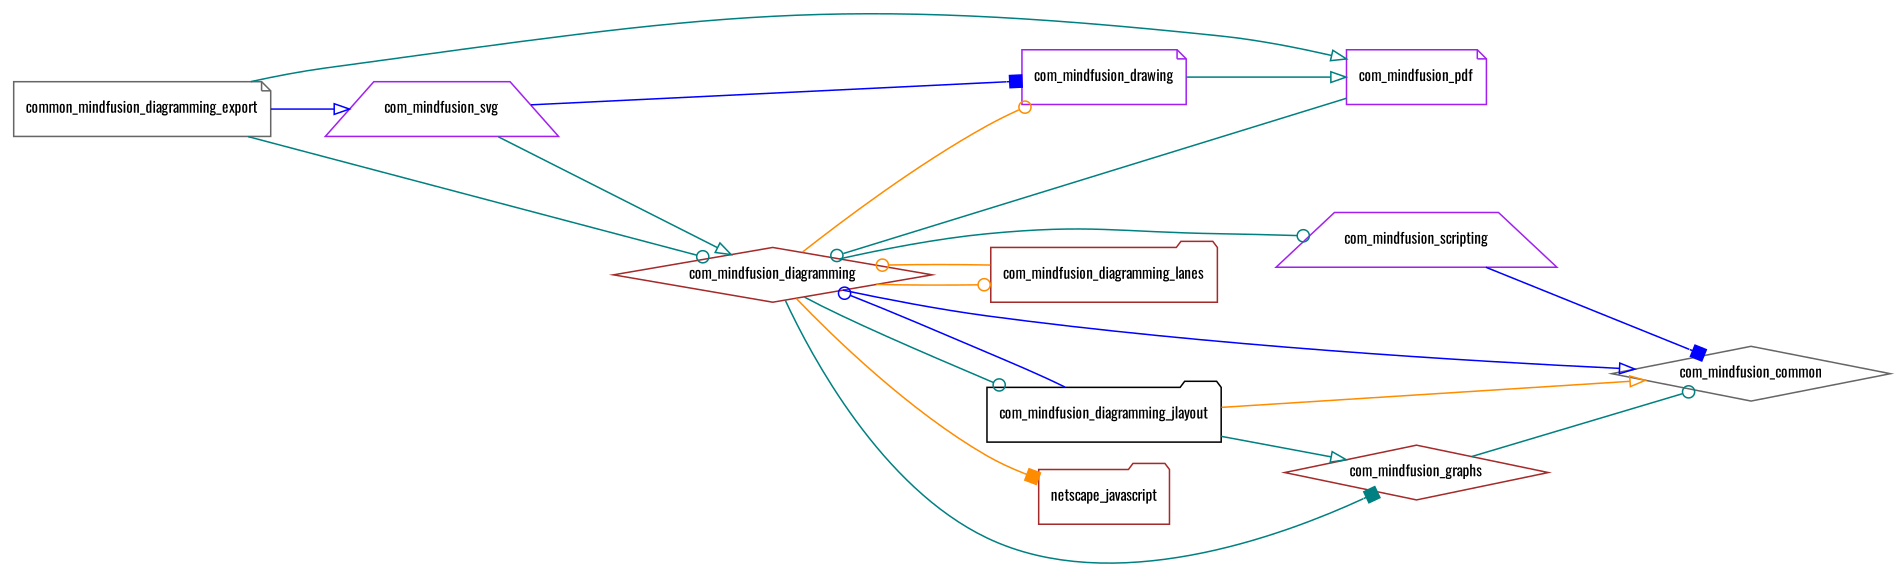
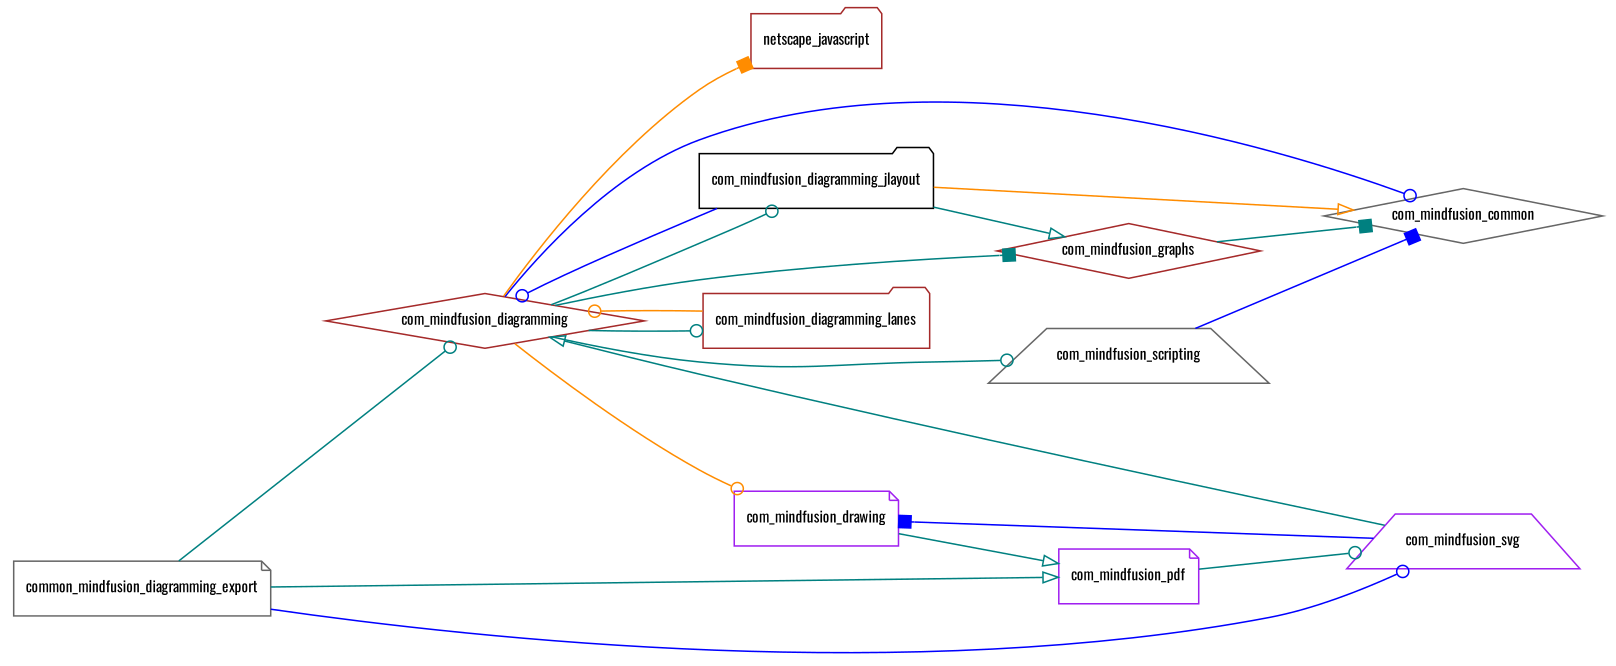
(302, 109) -> (838, 652)
(1095, 176) -> (1274, 561)
(1416, 240) -> (1129, 356)
(927, 285) -> (639, 331)
(1230, 342) -> (929, 103)
(1577, 425) -> (1286, 234)
